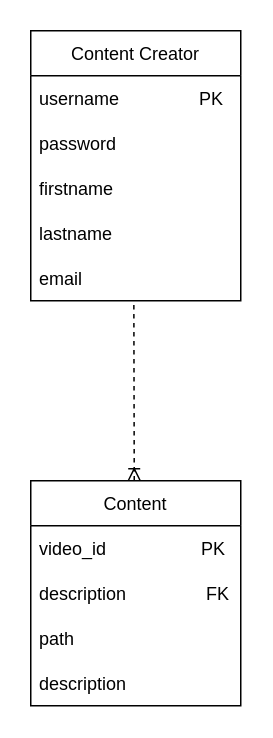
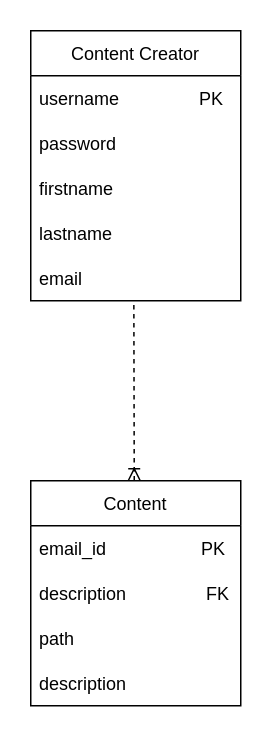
(159, 549) -> (157, 549)
